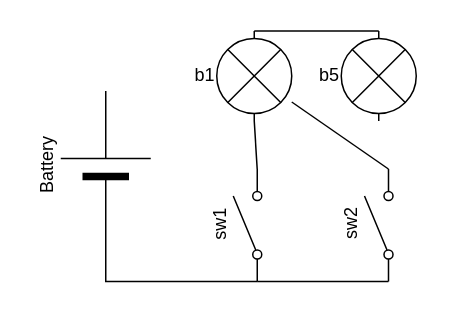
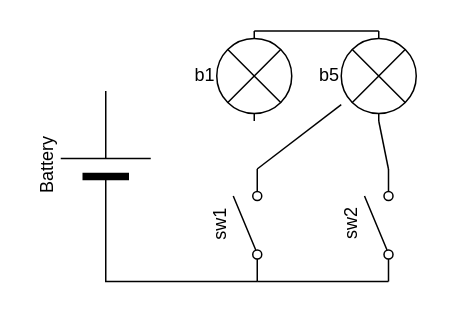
(341, 136) -> (384, 145)
(256, 145) -> (299, 137)
